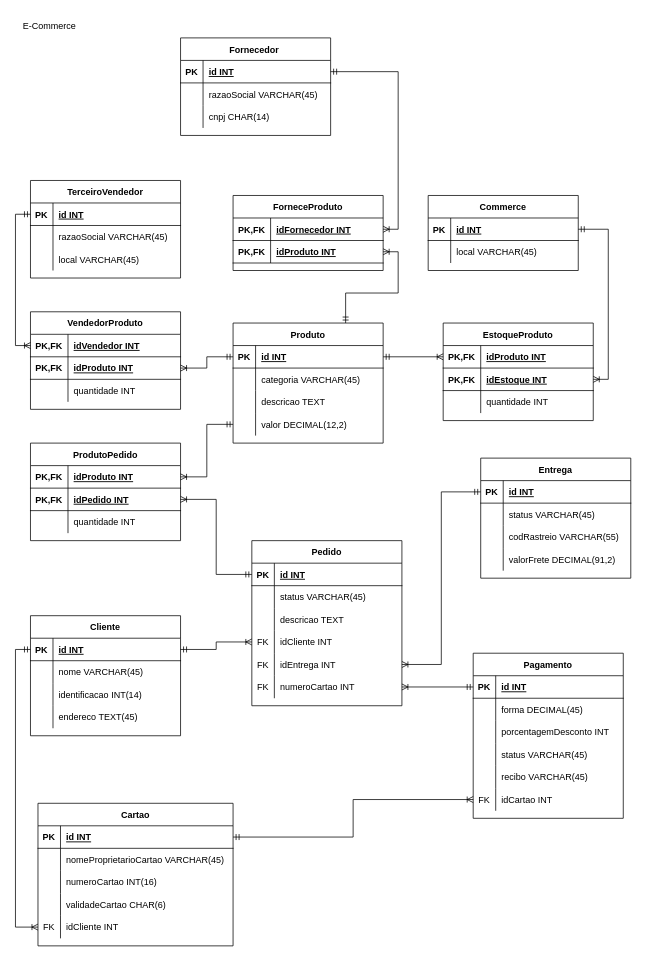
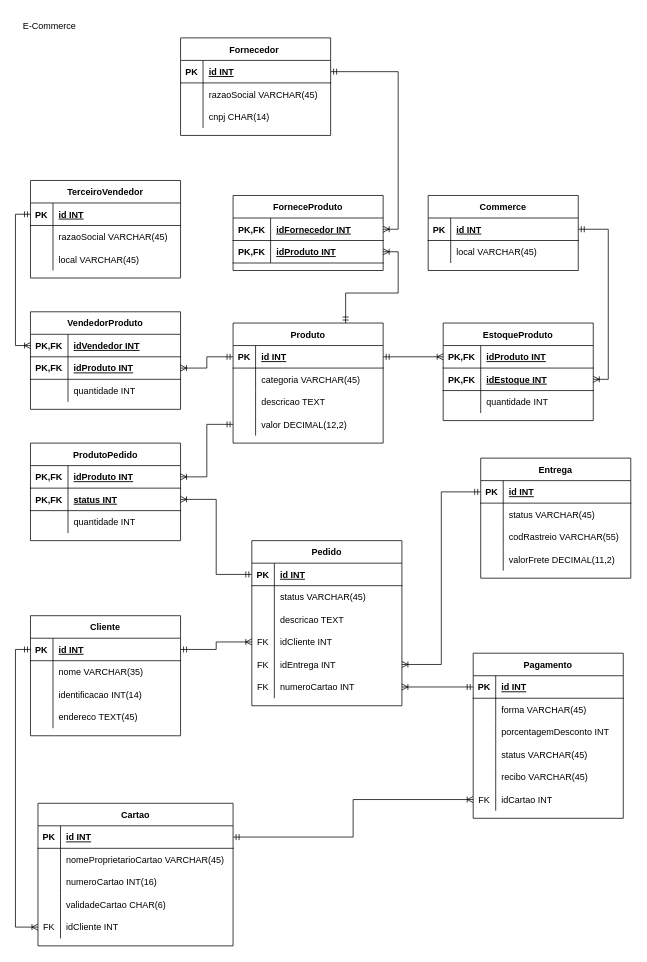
(100, 500) -> (98, 500)
(565, 560) -> (565, 560)
(98, 672) -> (98, 672)
(543, 710) -> (543, 710)
